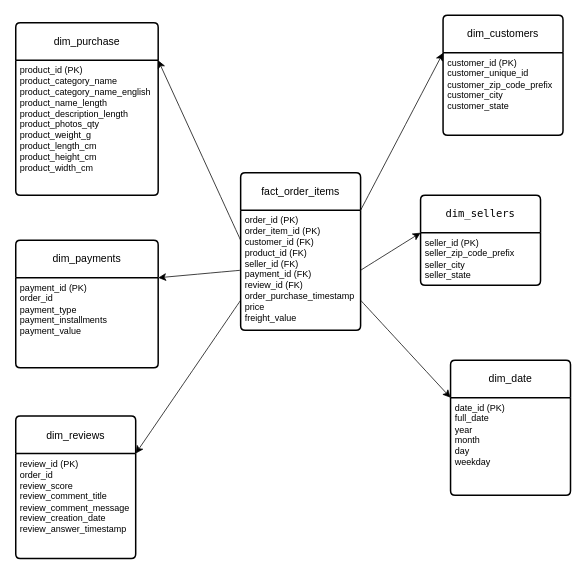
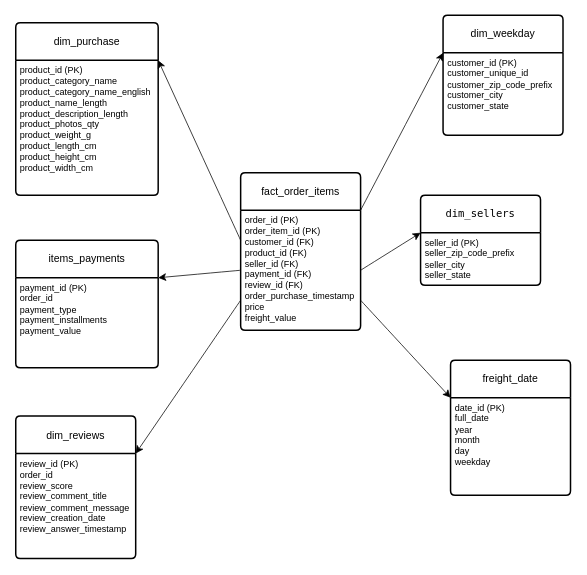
(503, 34) -> (503, 34)
(87, 259) -> (87, 259)
(510, 379) -> (510, 379)
